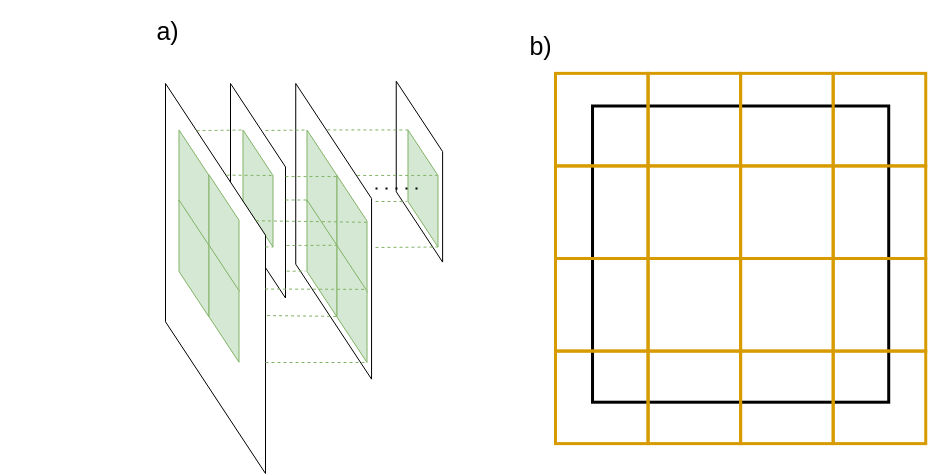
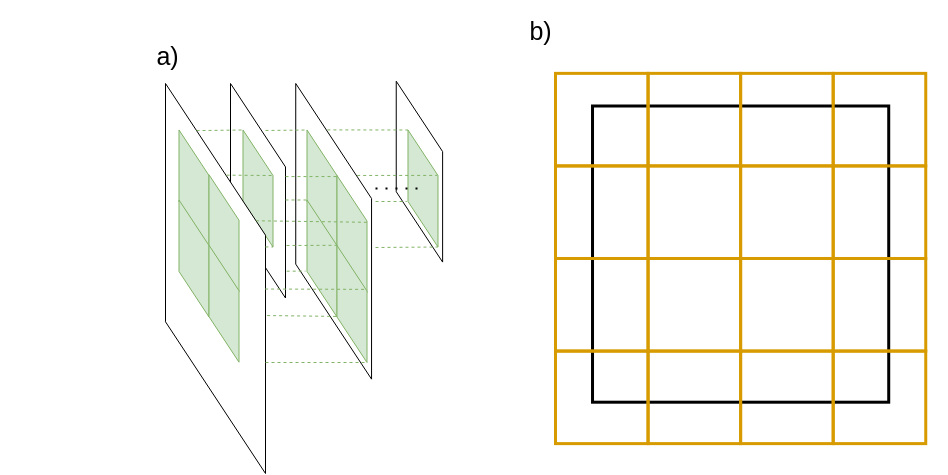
(168, 31) -> (168, 56)
(541, 46) -> (541, 31)
